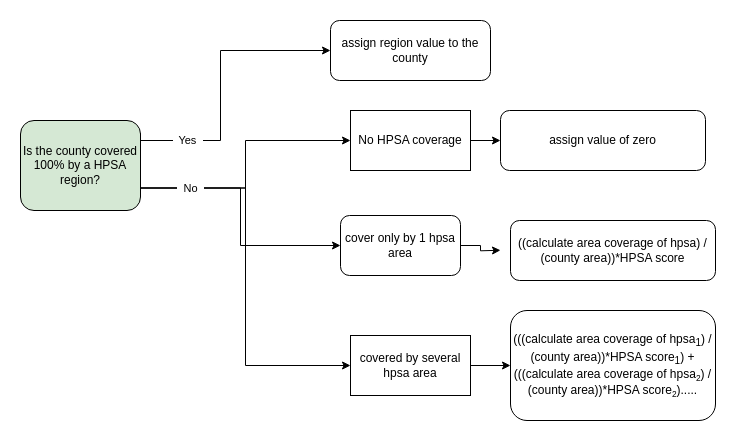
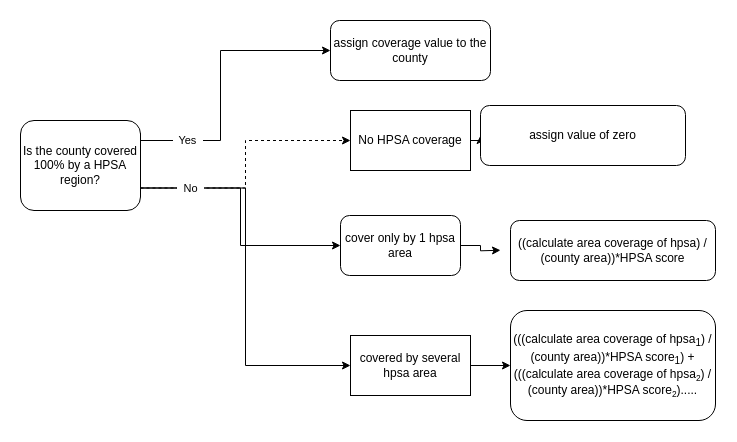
(411, 51) -> (411, 51)
(272, 141) -> (272, 141)
(603, 141) -> (583, 136)
(81, 166) -> (81, 166)
